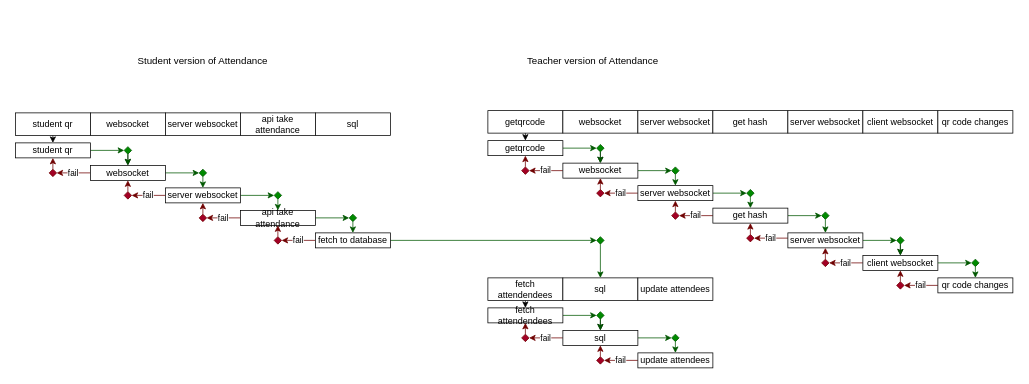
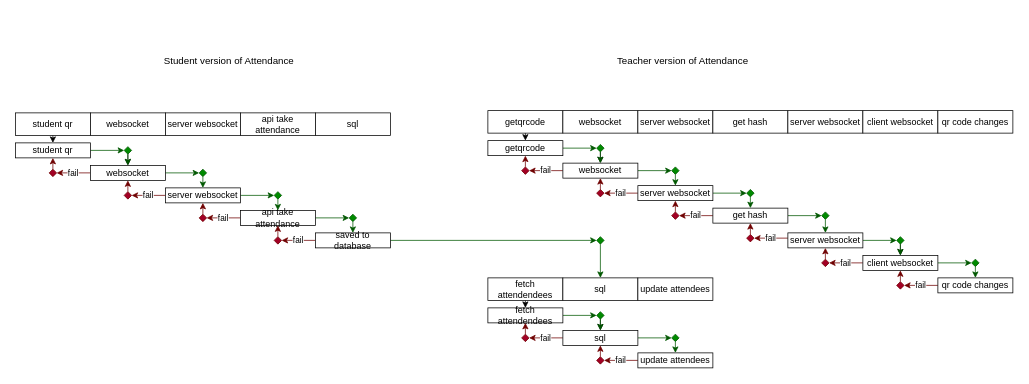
(203, 60) -> (229, 60)
(593, 60) -> (683, 60)
(353, 240) -> (353, 240)
